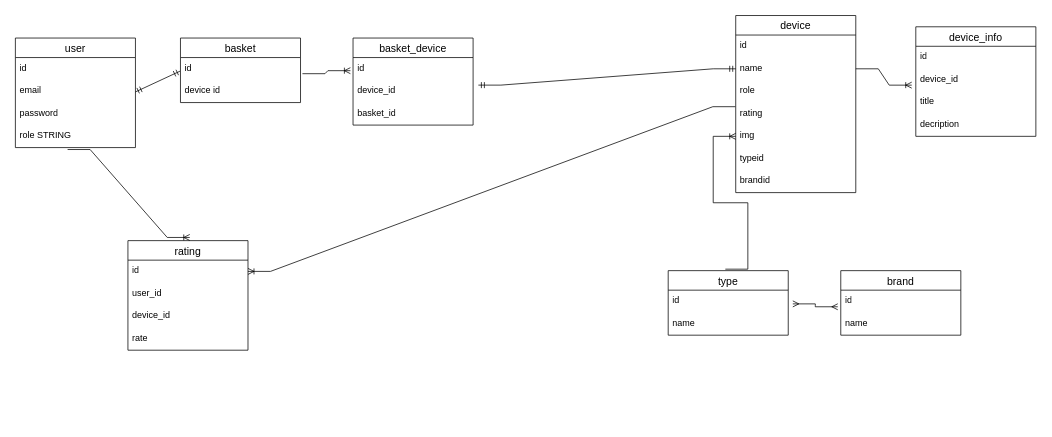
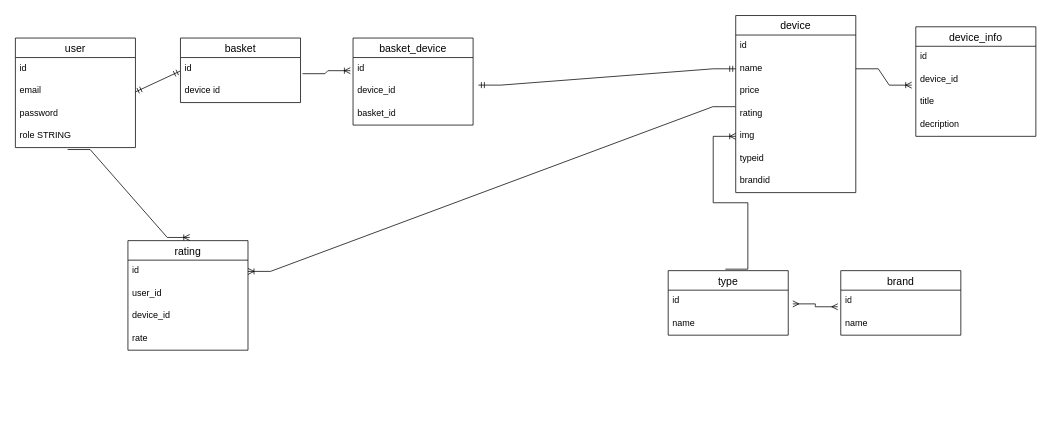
(749, 91) -> (751, 91)
